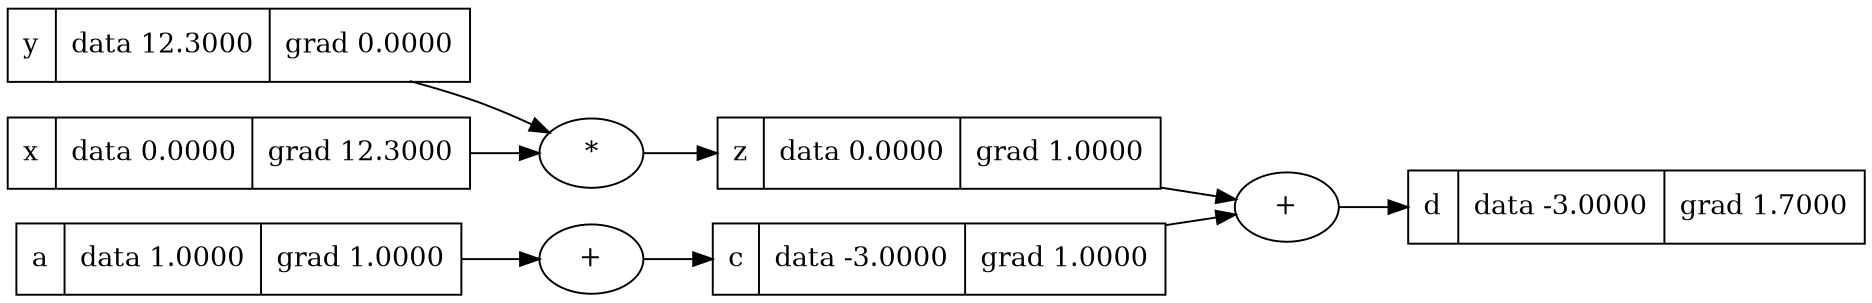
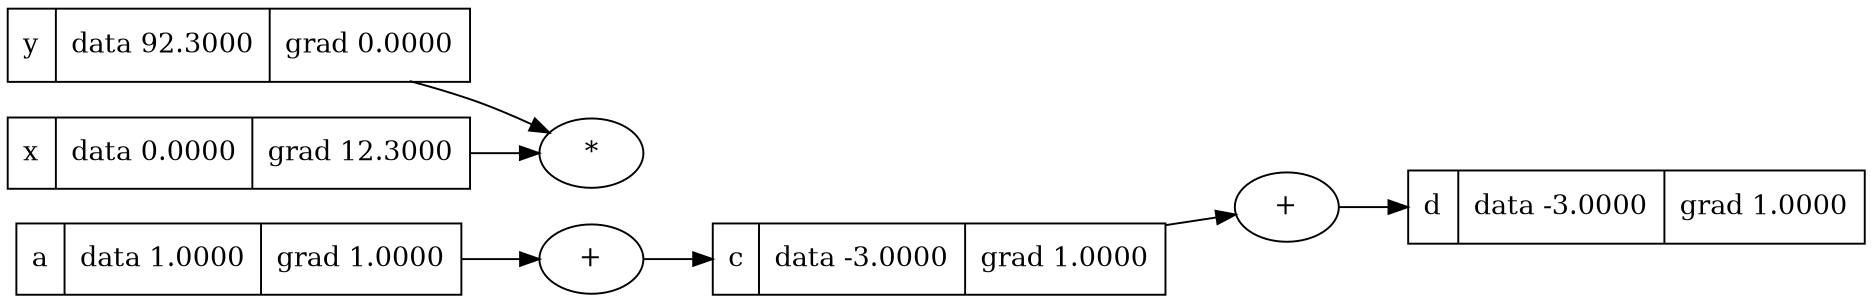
(163, 44) -> (163, 44)
(939, 153) -> none
(1765, 206) -> (1765, 206)
